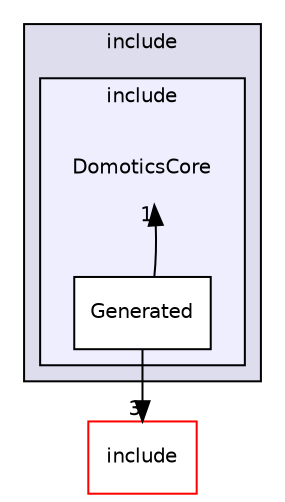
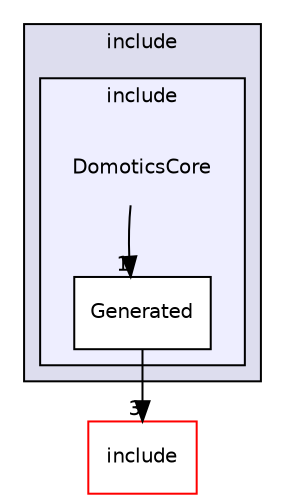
(156, 251) -> (129, 231)
